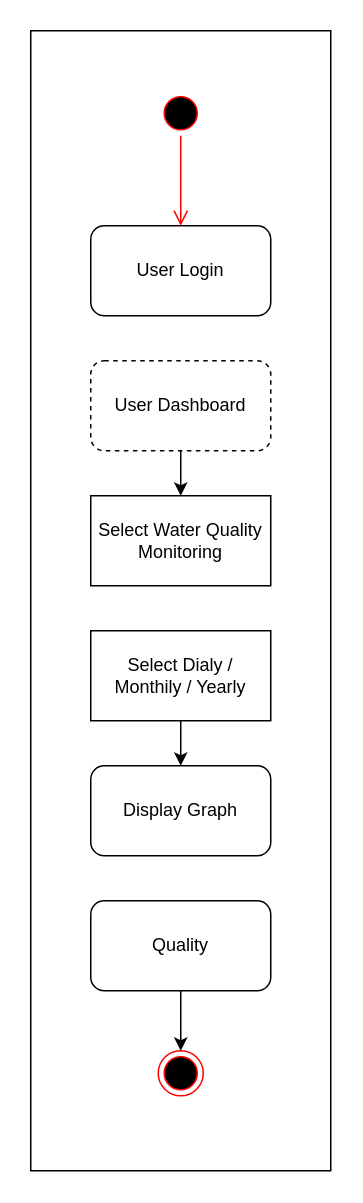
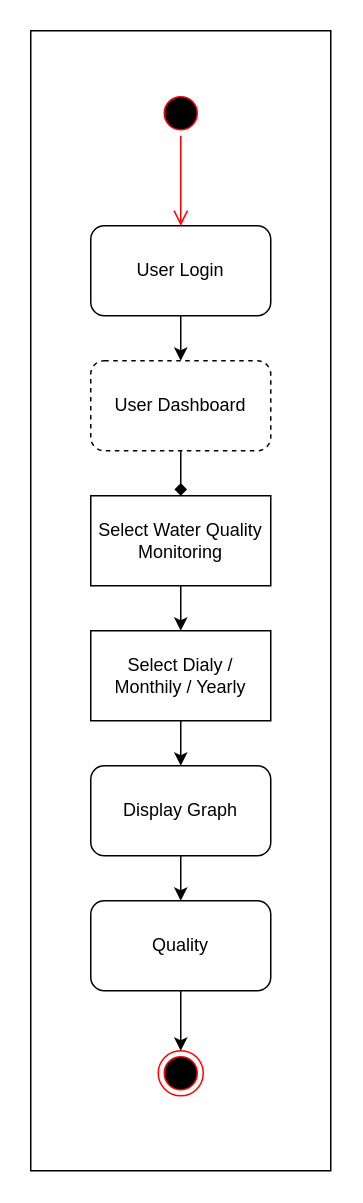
none -> (181, 333)
(181, 484) -> (181, 483)
none -> (181, 603)
none -> (181, 873)
